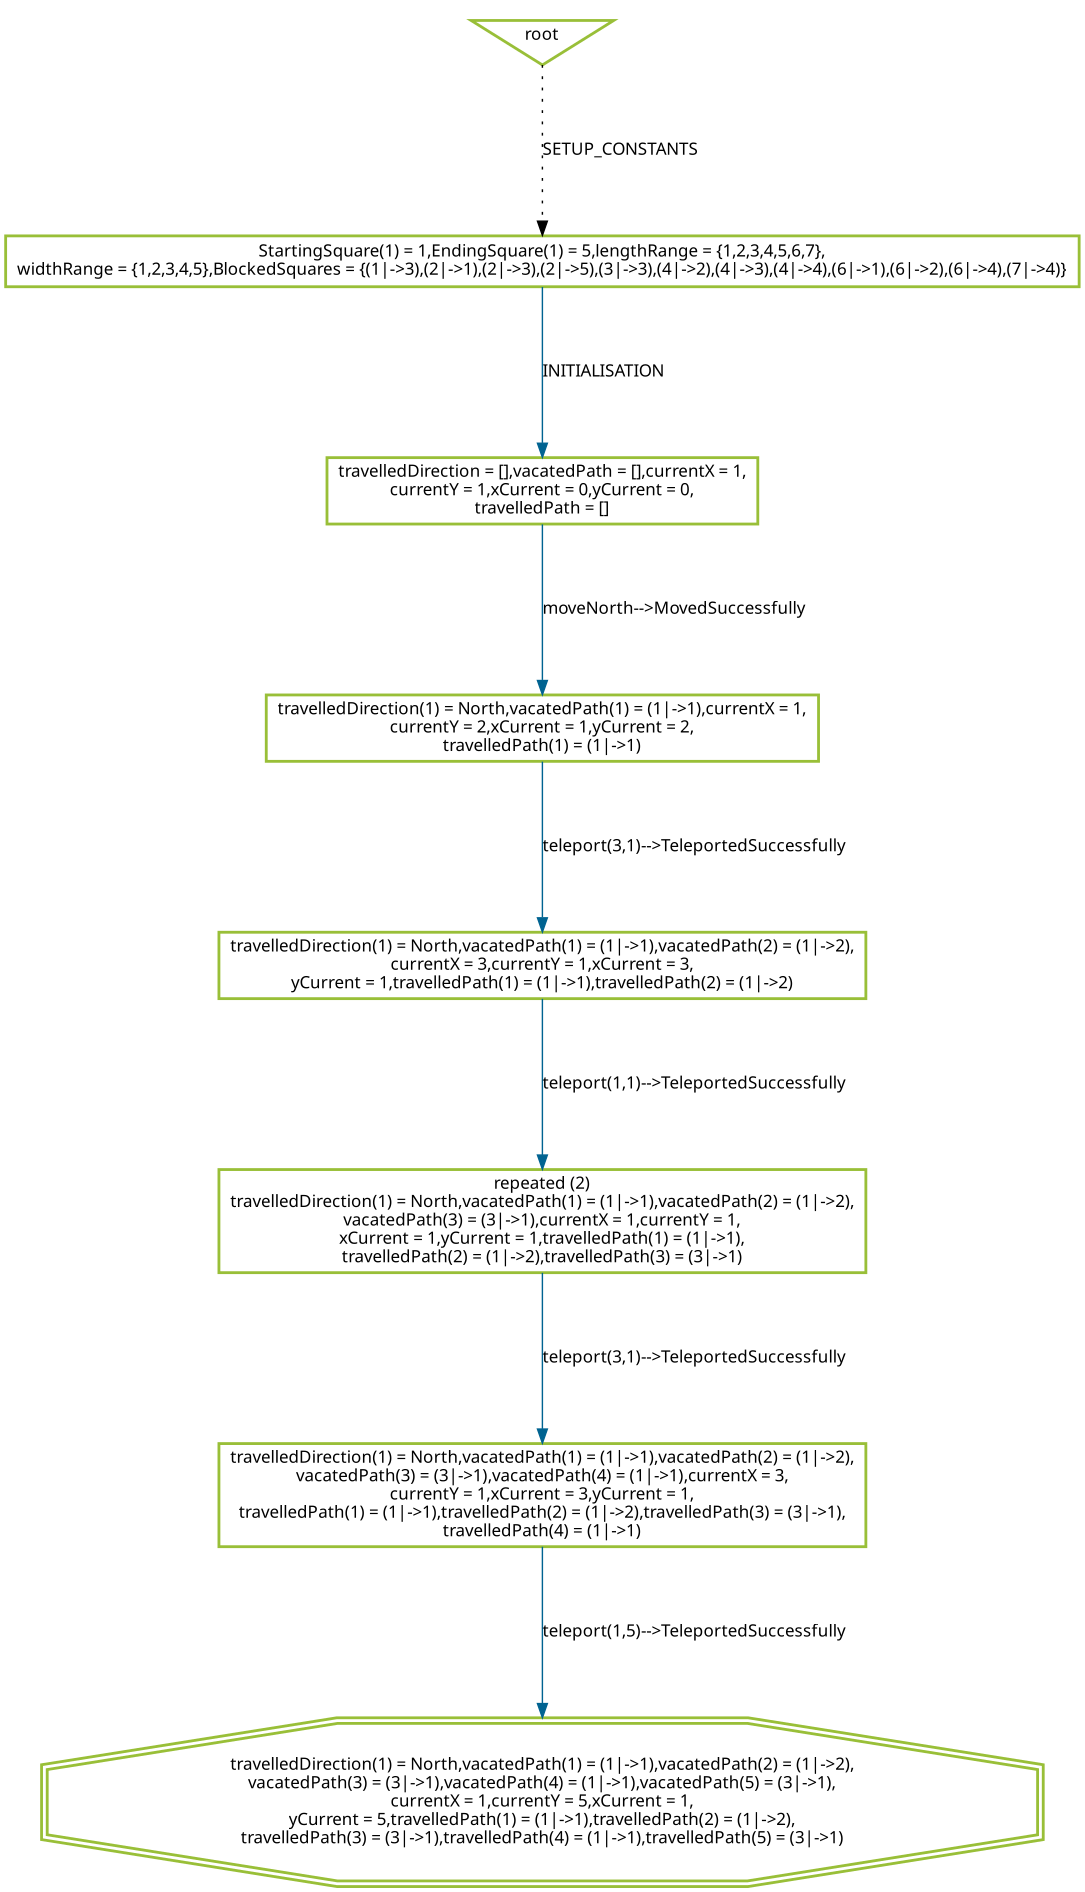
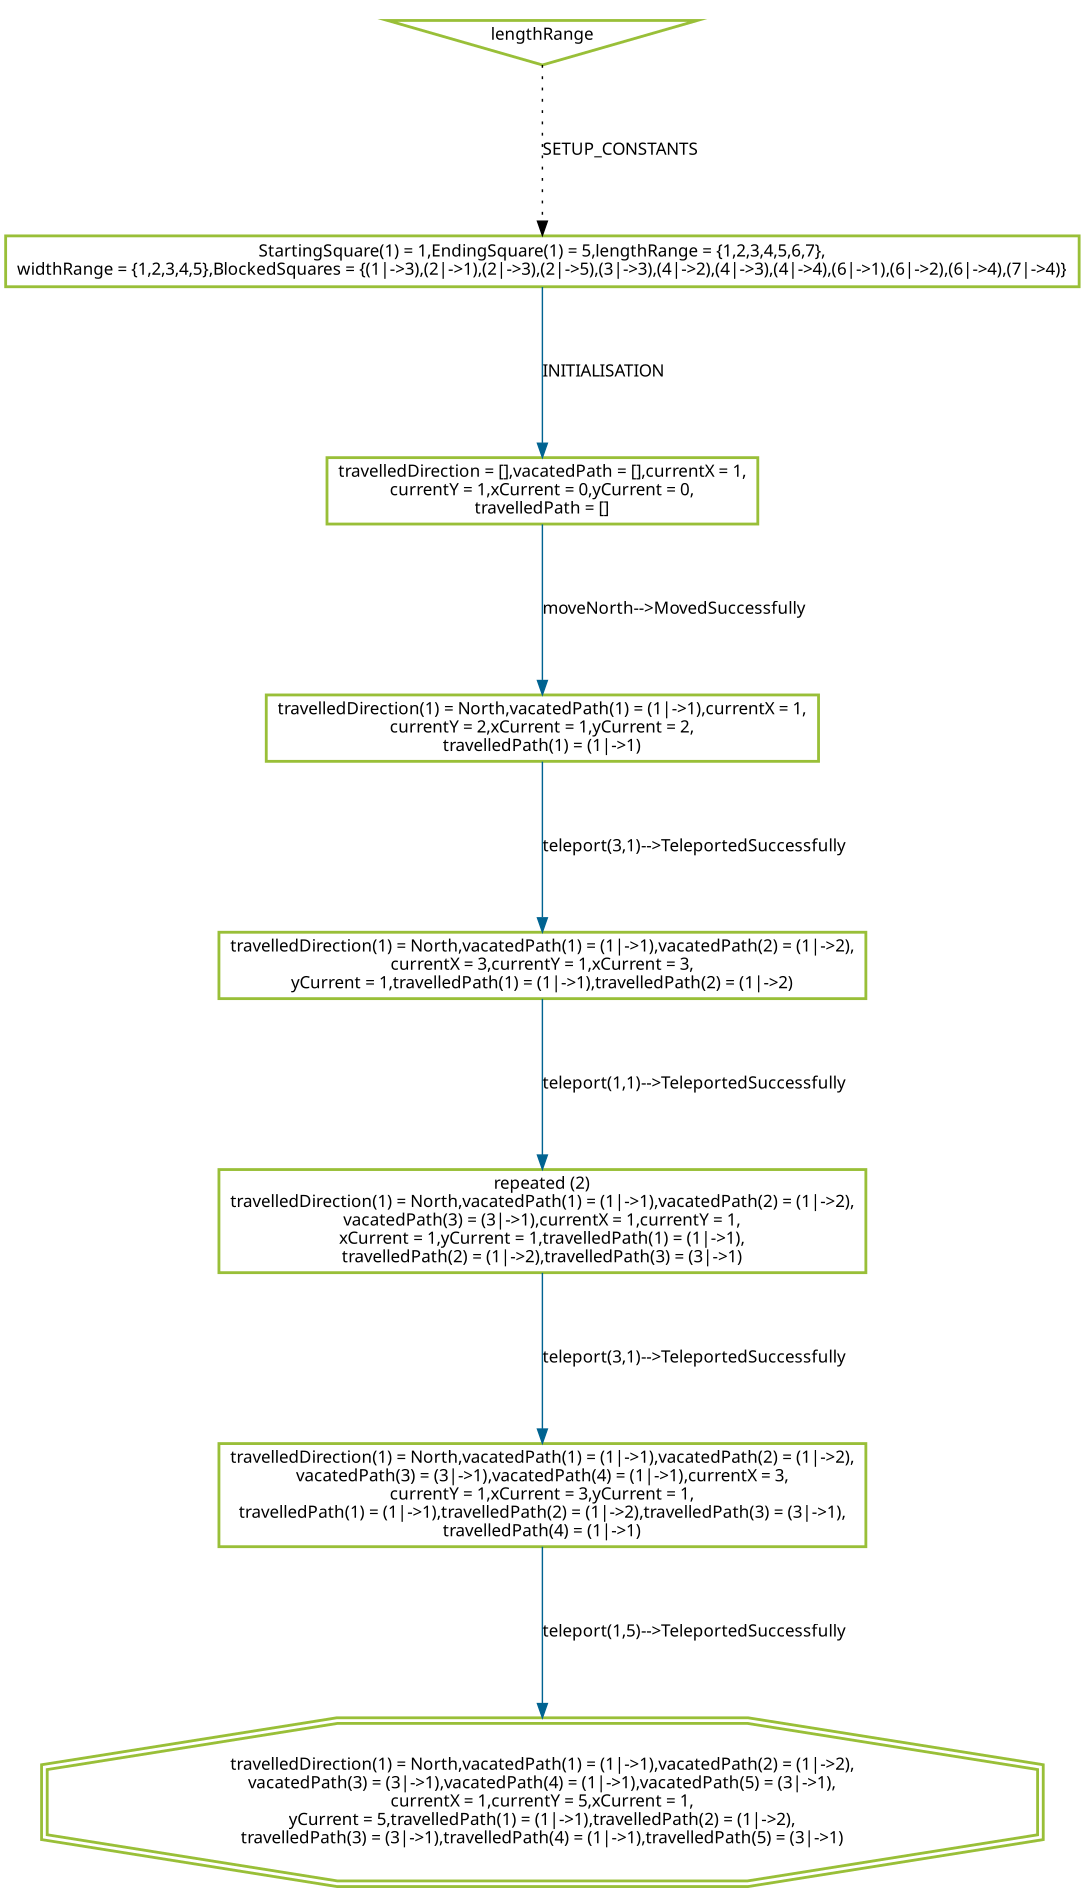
(542, 35) -> (542, 35)
